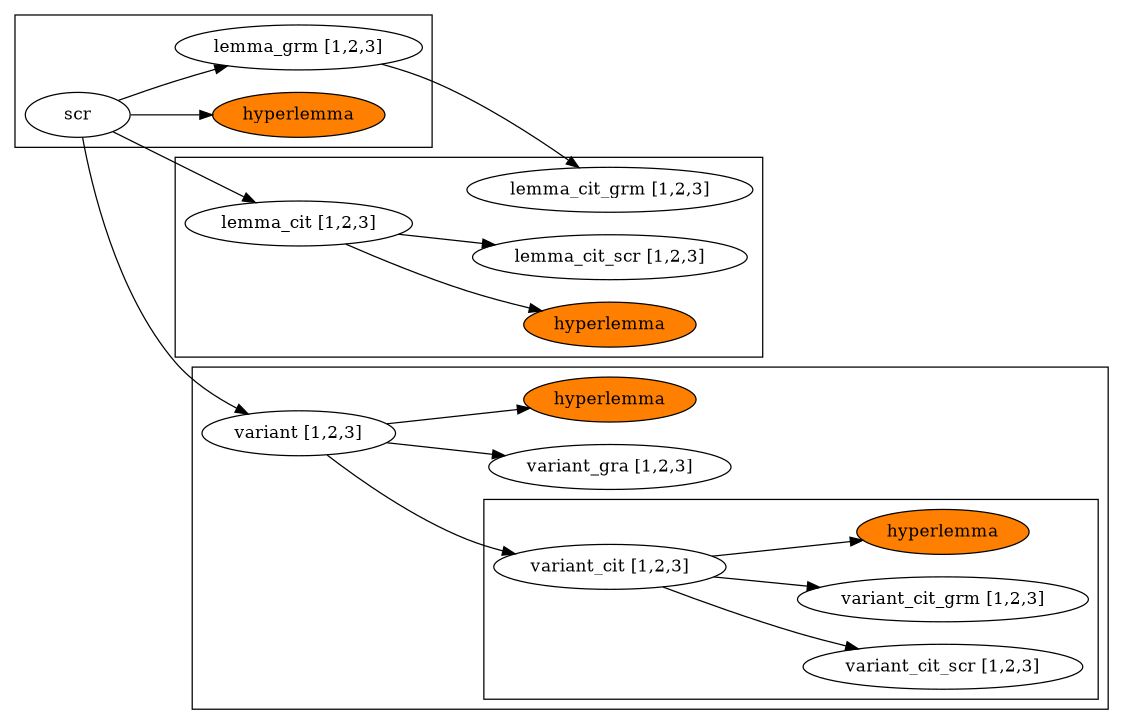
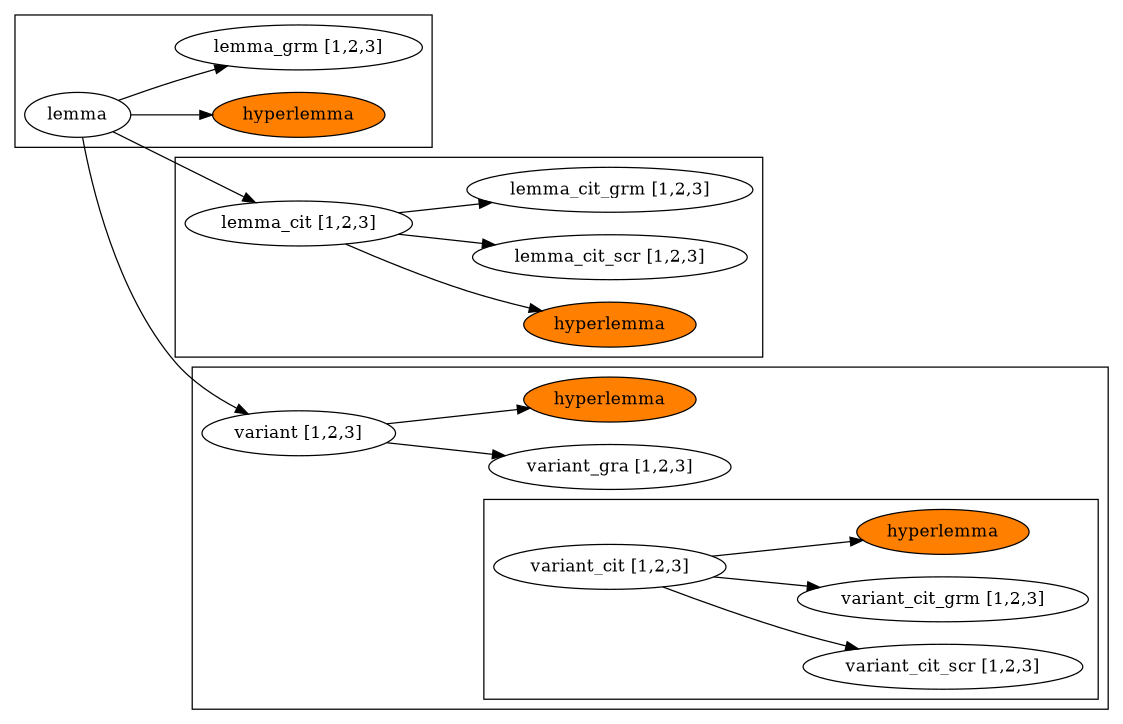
(479, 104) -> (439, 208)
(78, 115) -> (78, 115)
(411, 511) -> none
